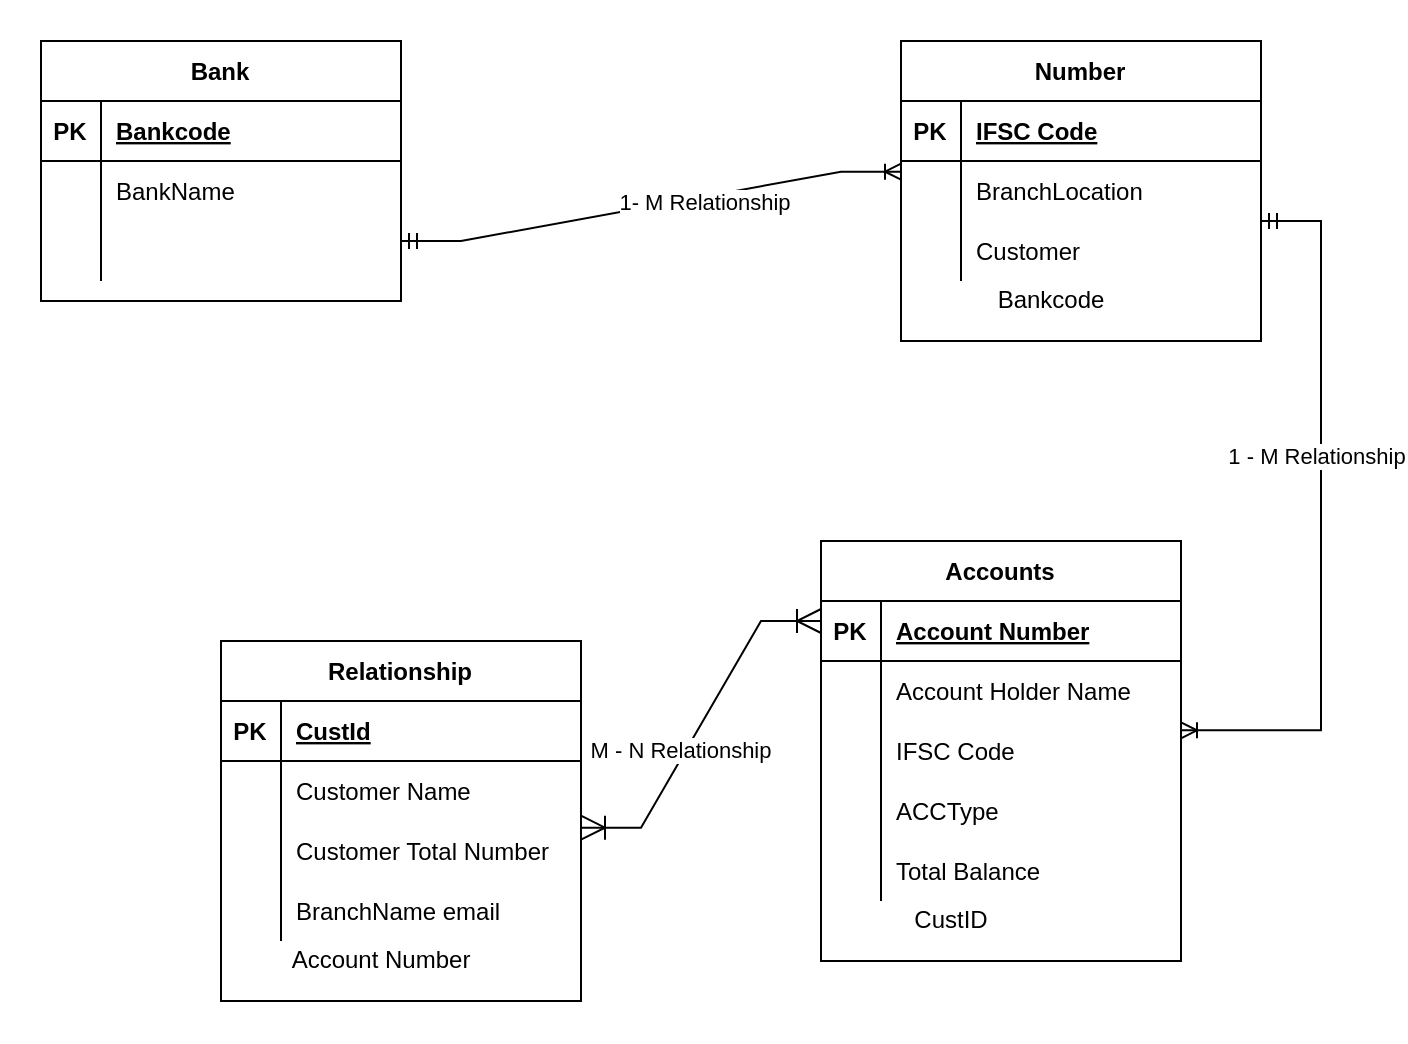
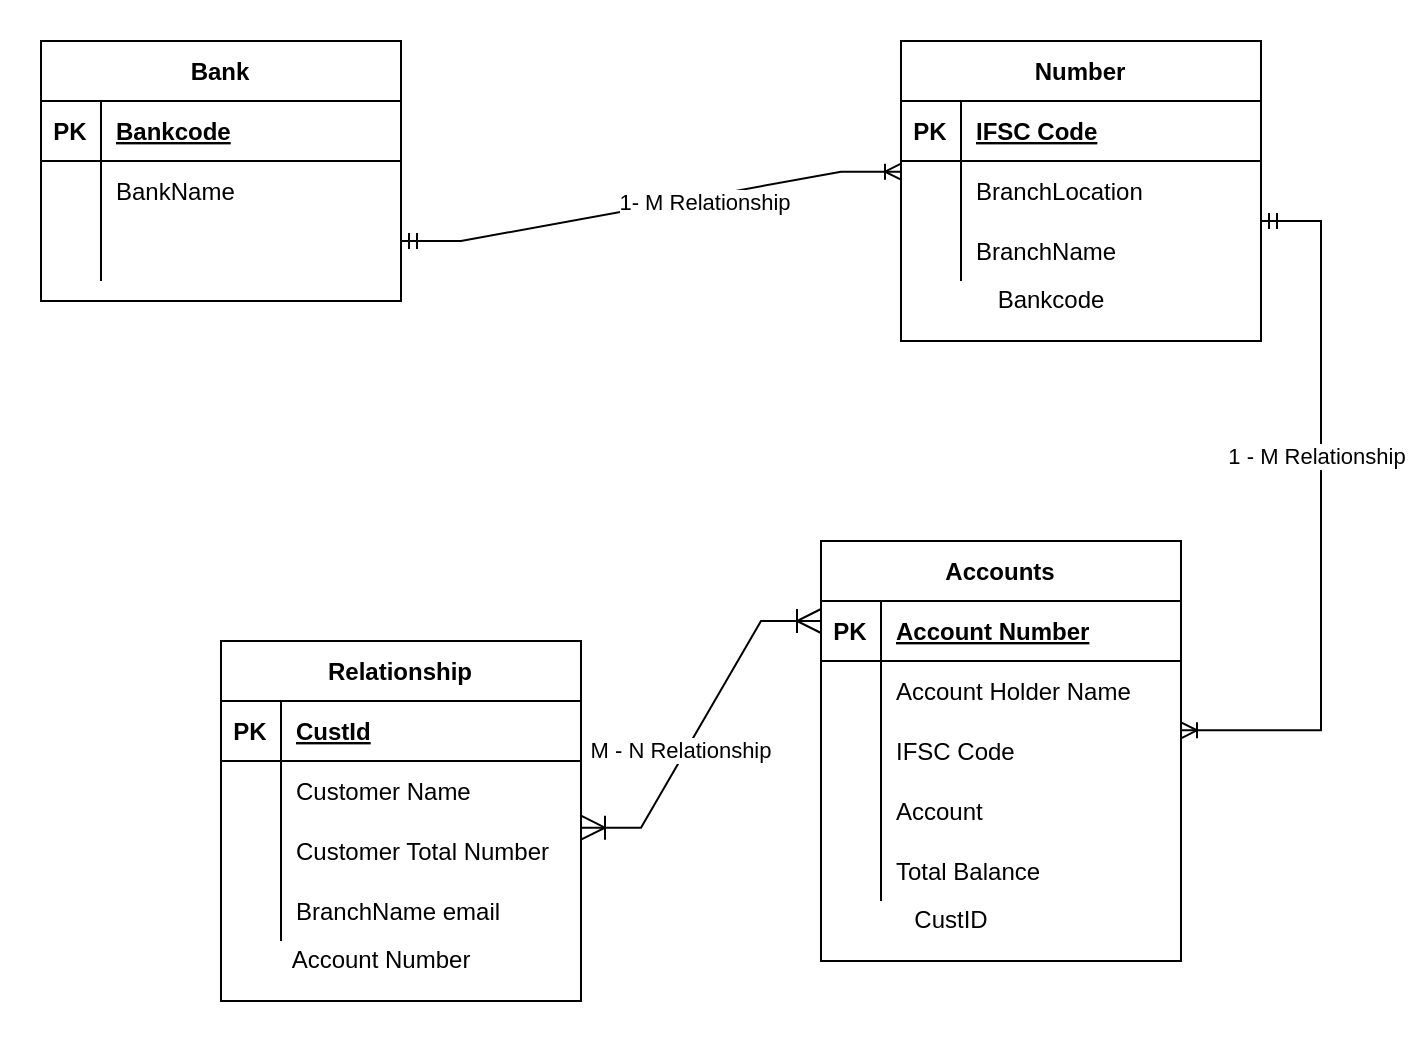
(1030, 252) -> (1043, 252)
(943, 812) -> (943, 812)
